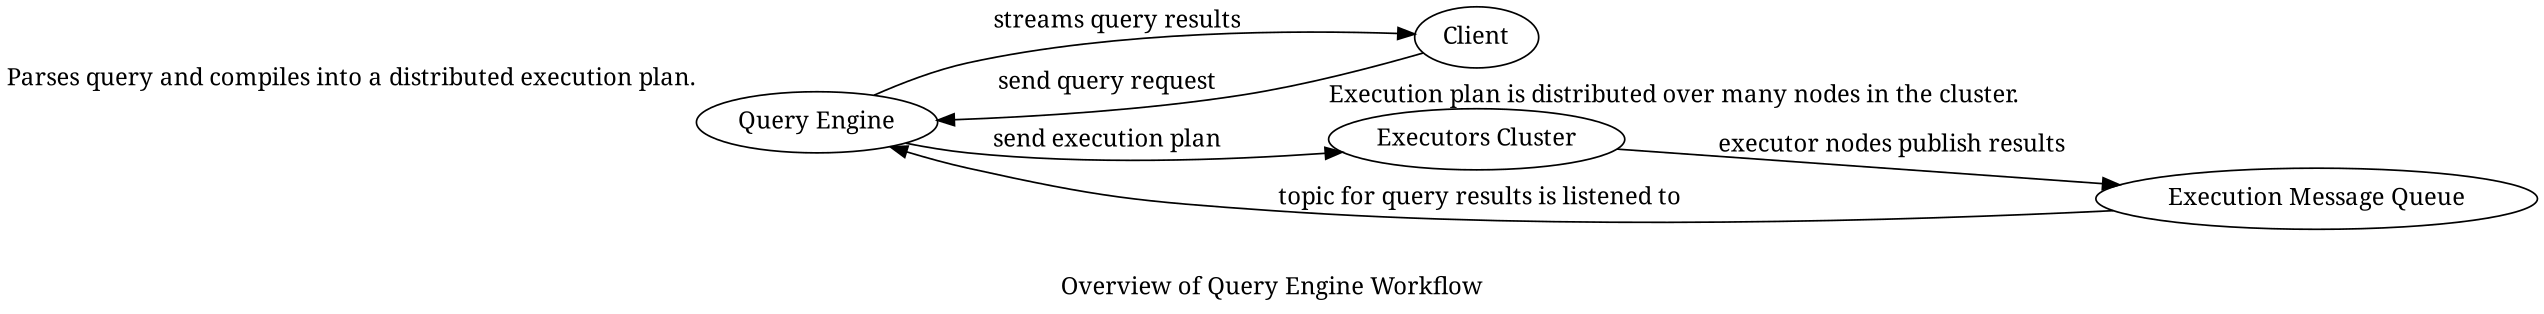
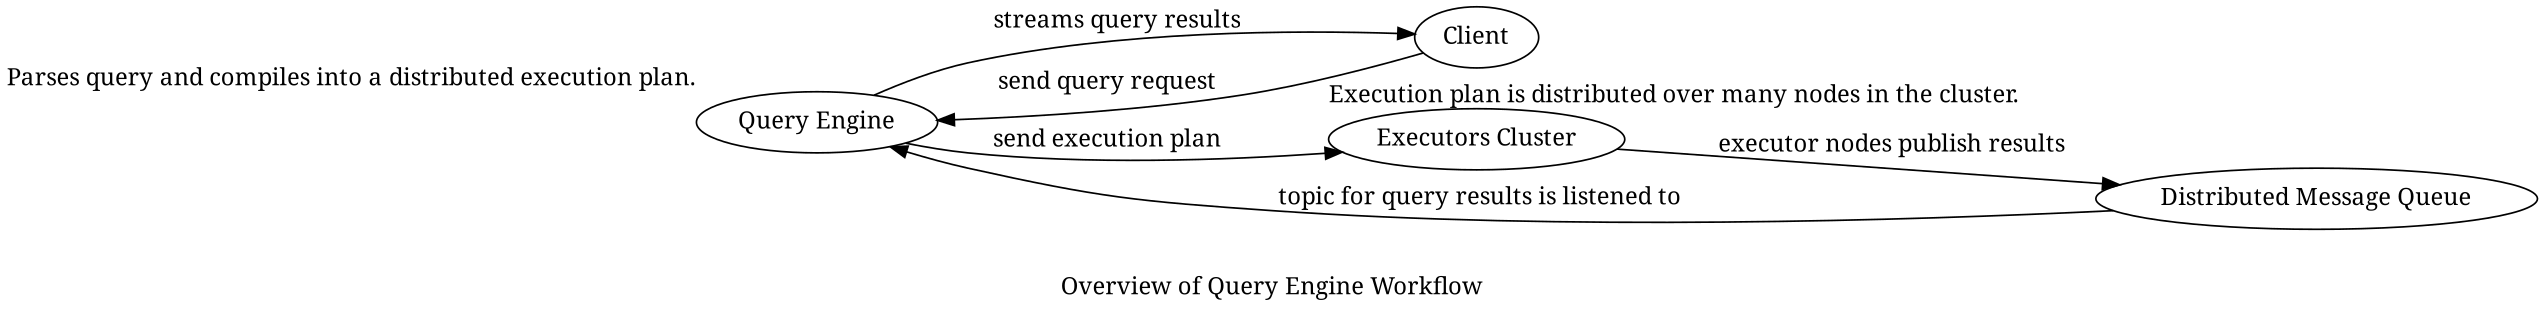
(2317, 199) -> (2317, 199)
